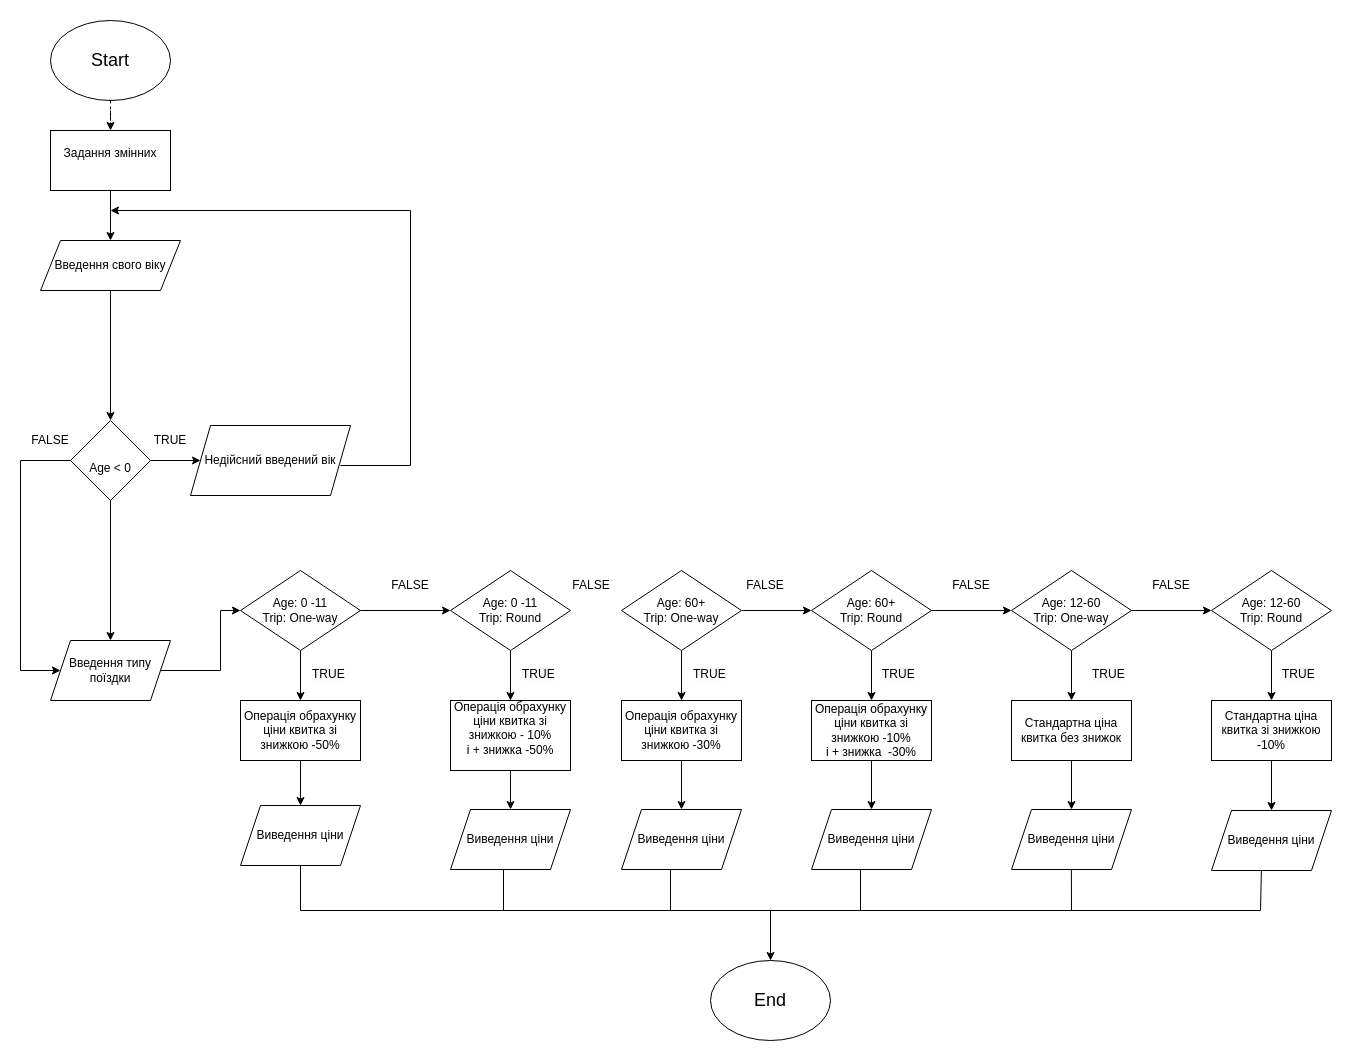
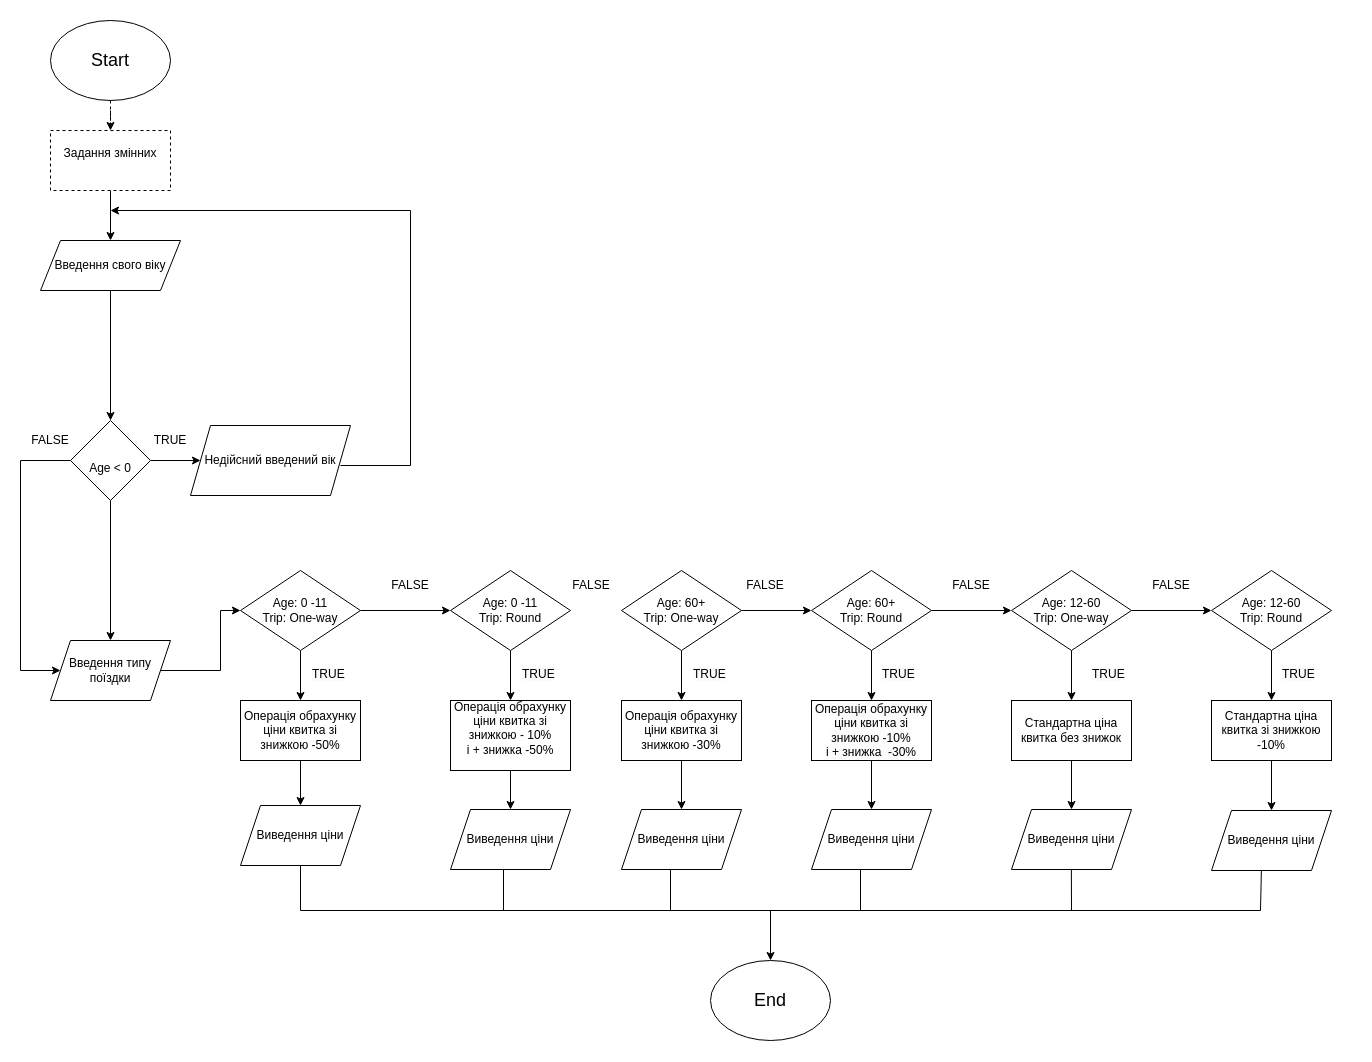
(111, 161) -> (111, 161)
